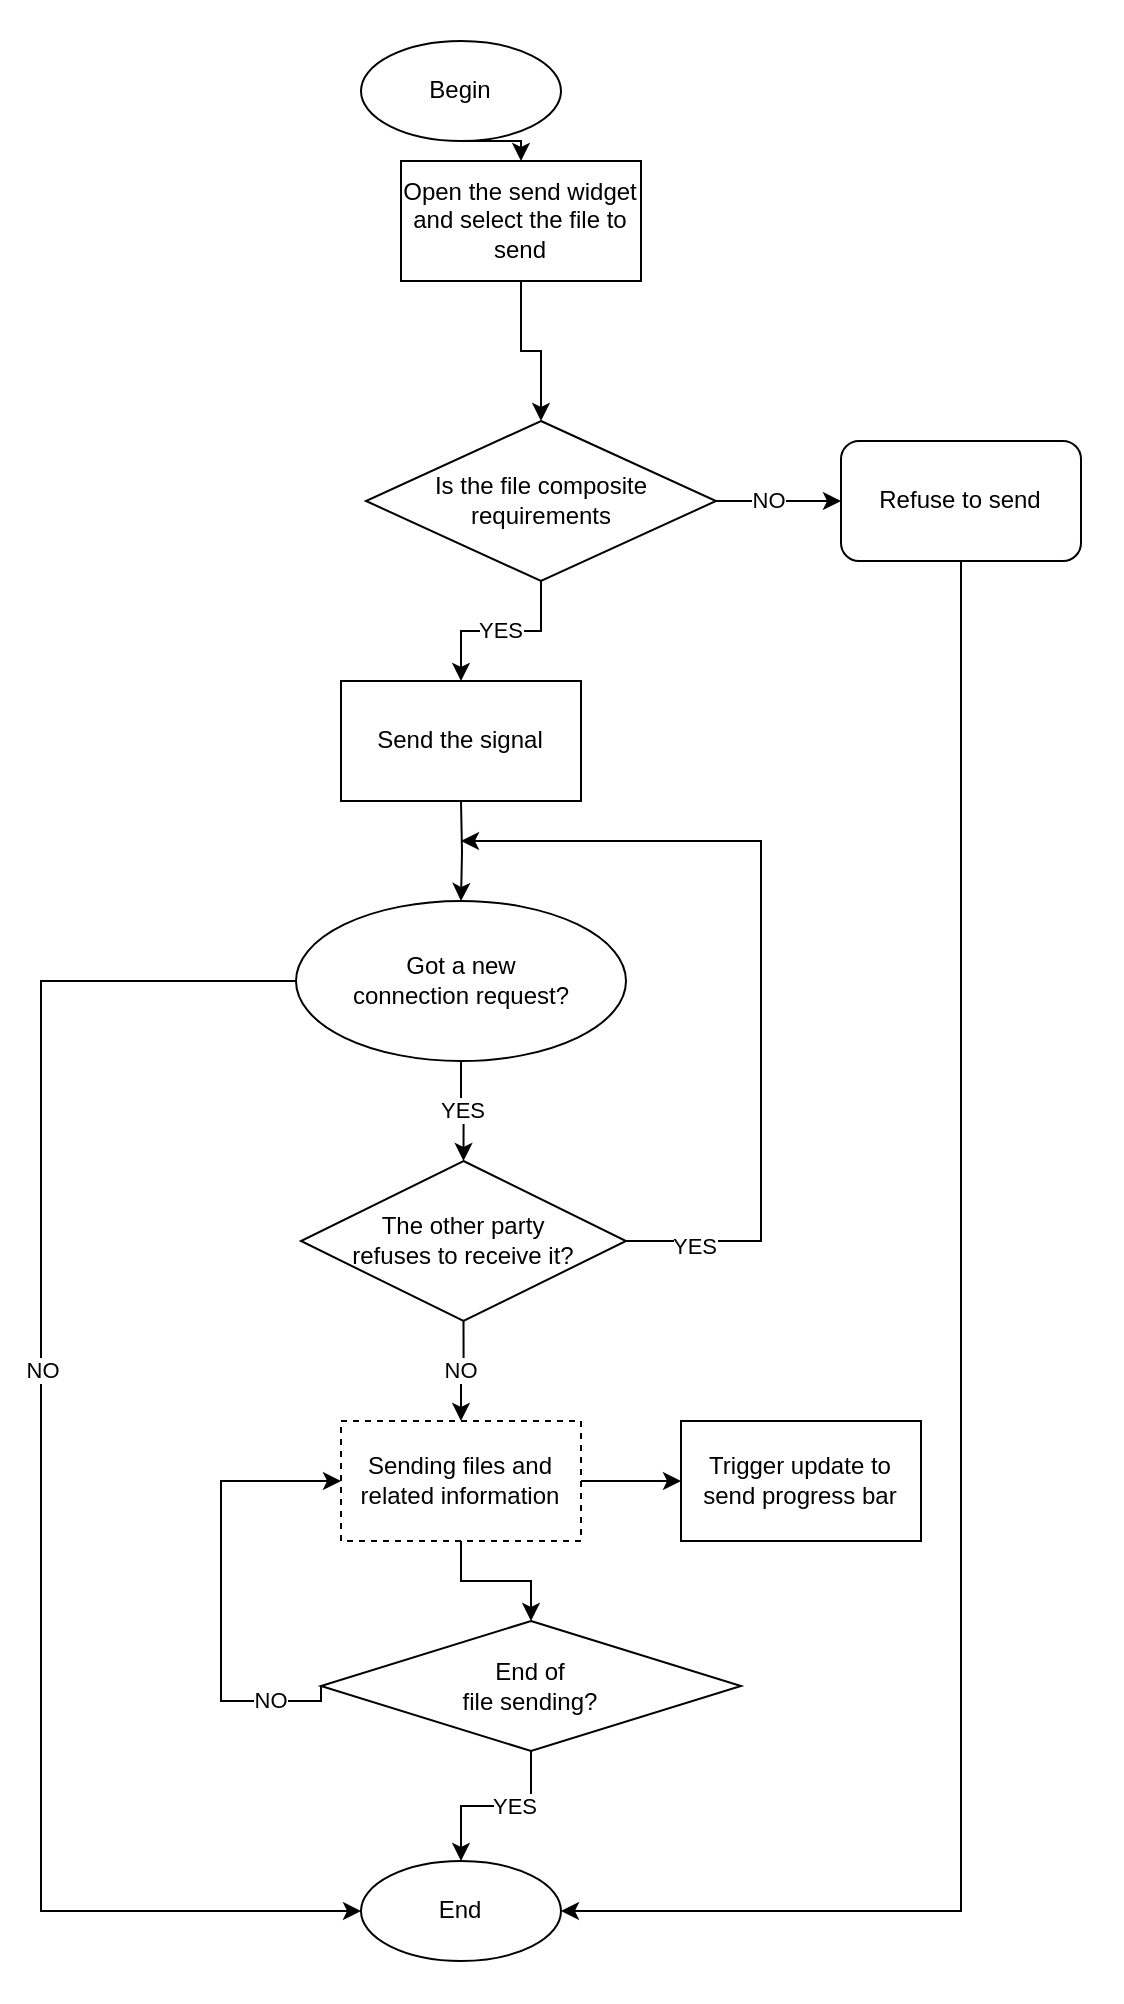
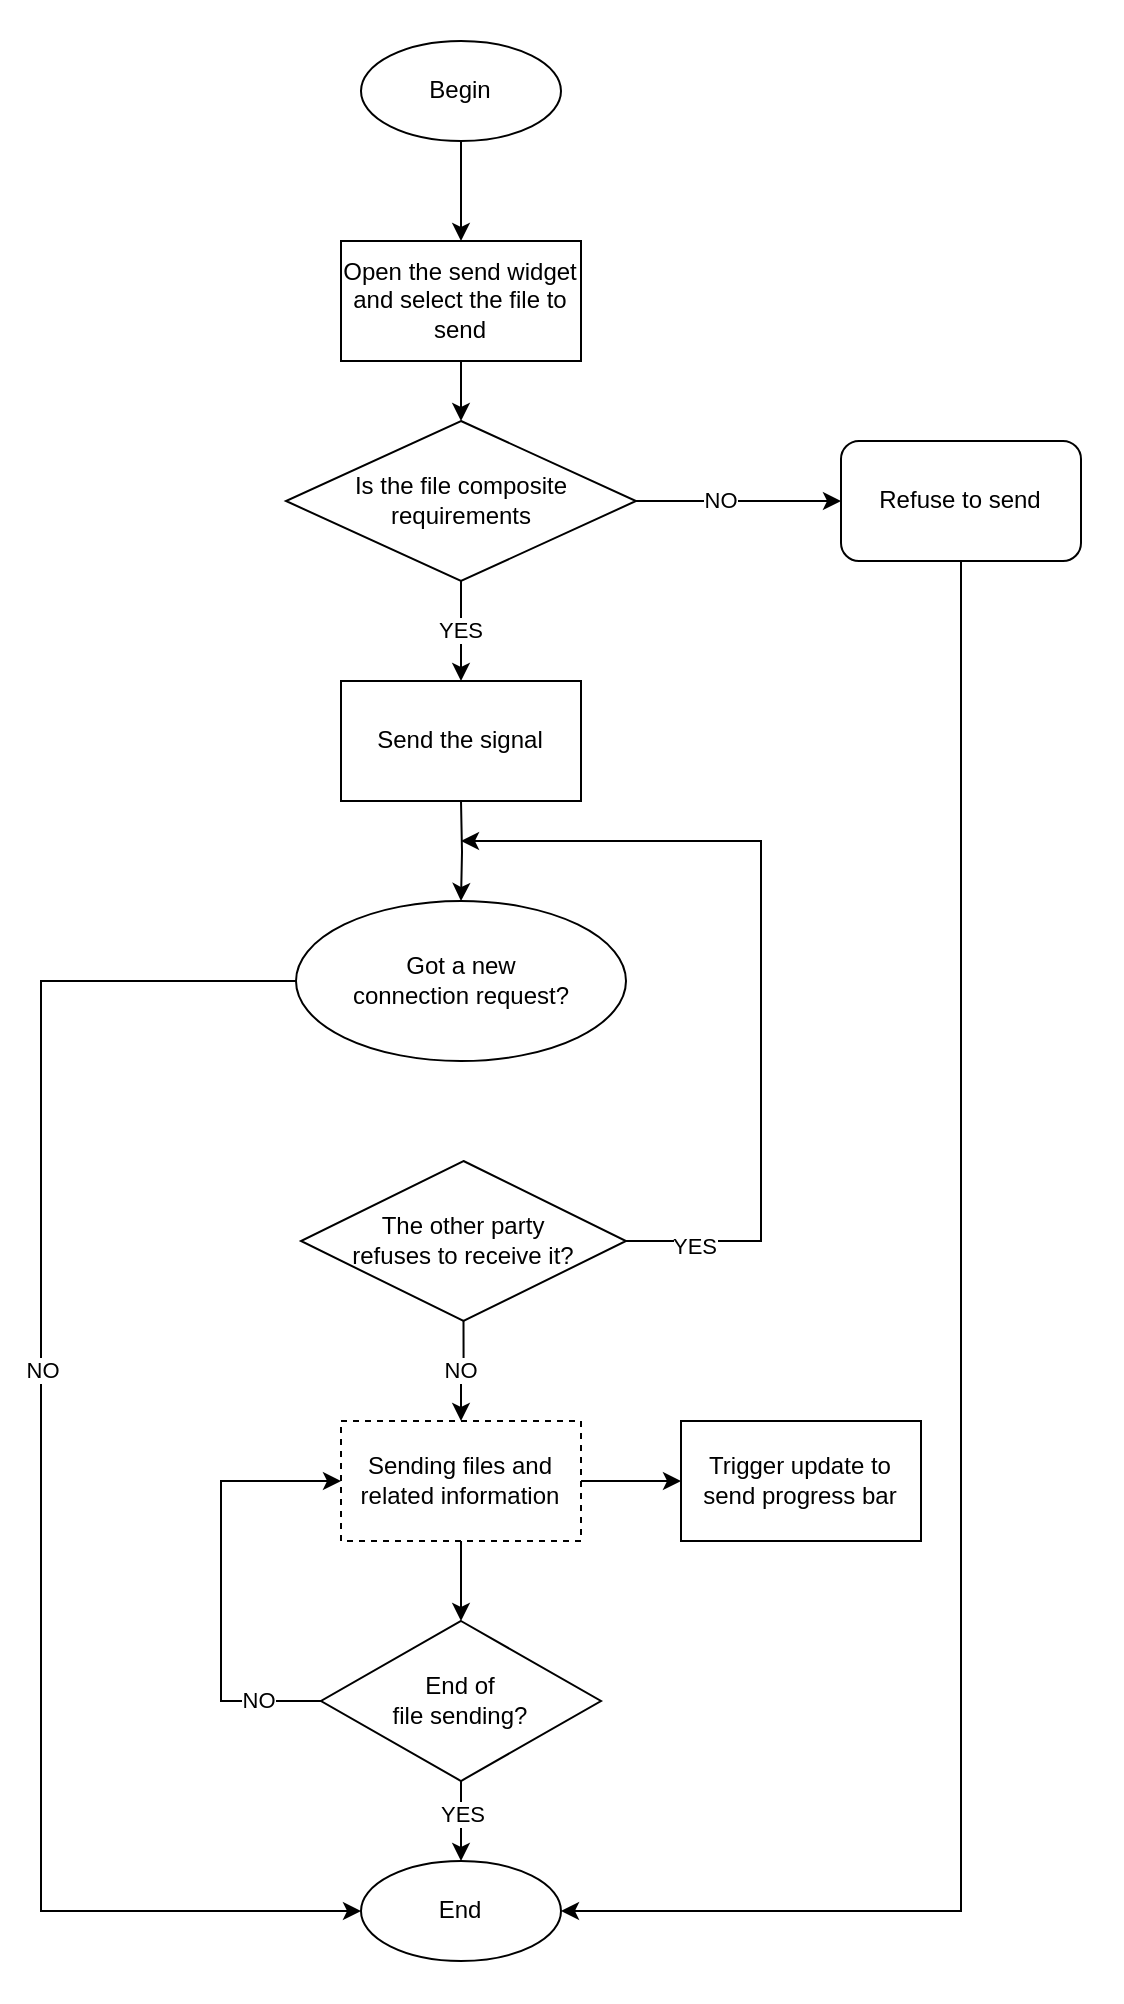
(521, 221) -> (461, 301)
(541, 501) -> (461, 501)
(461, 1105) -> none
(531, 1686) -> (461, 1701)
